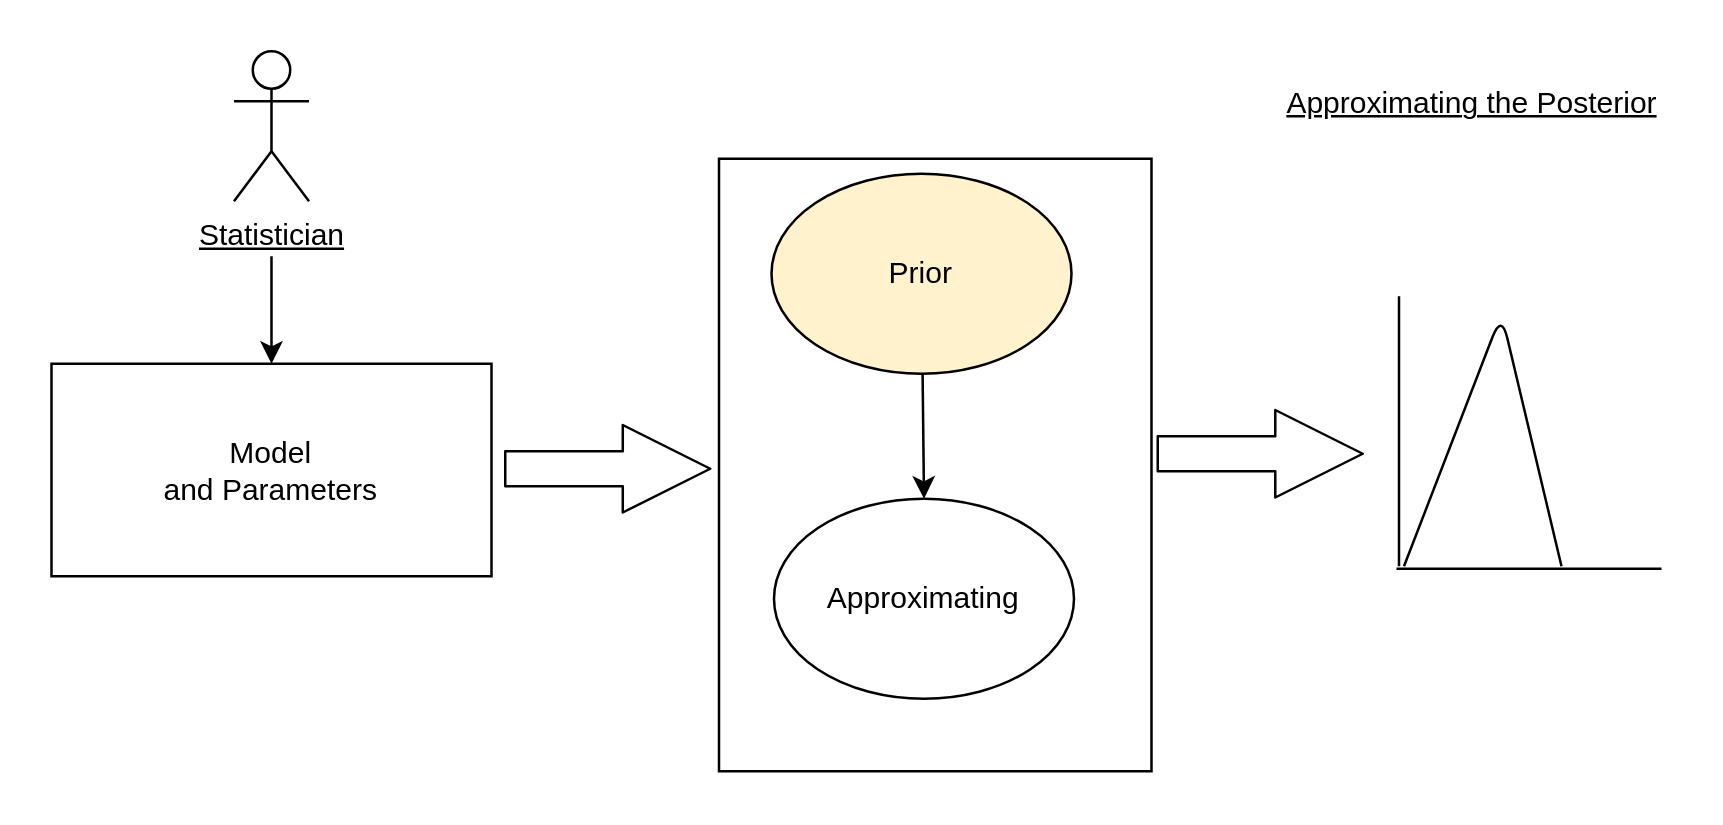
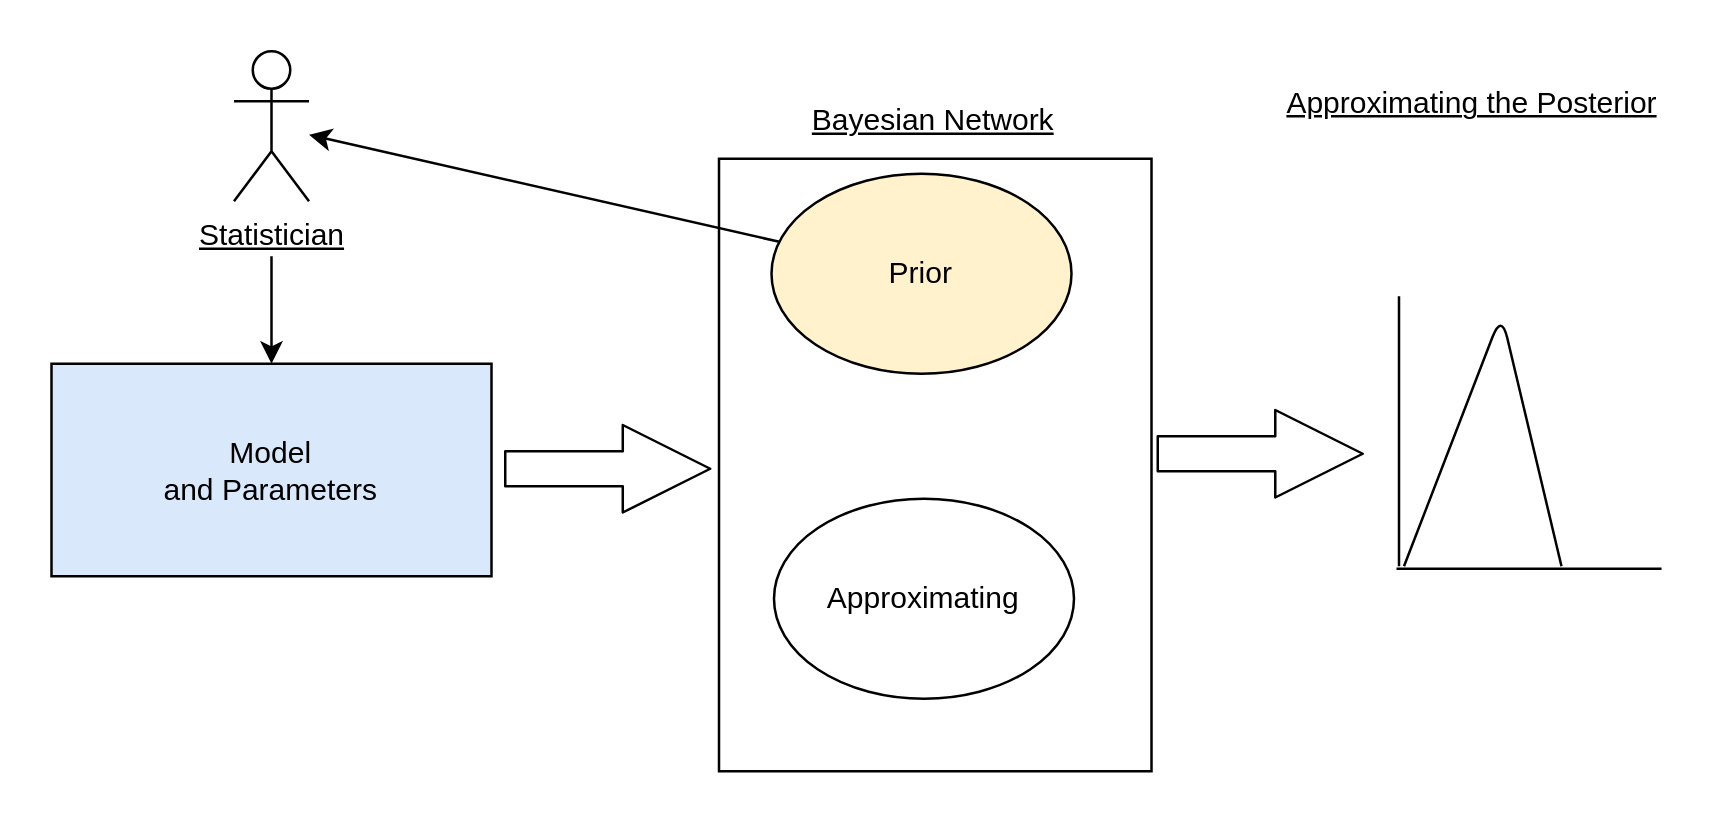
none -> (934, 121)
(923, 428) -> (552, 190)
(271, 470) -> (271, 470)
